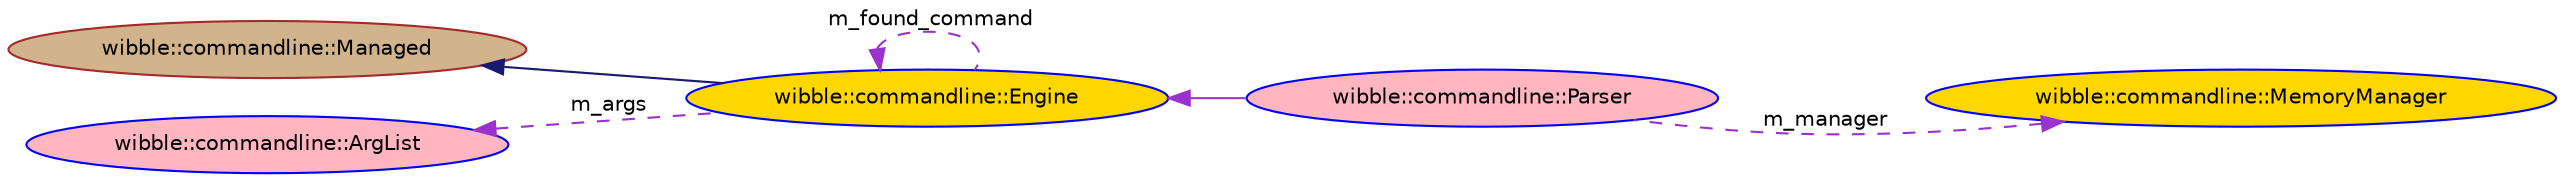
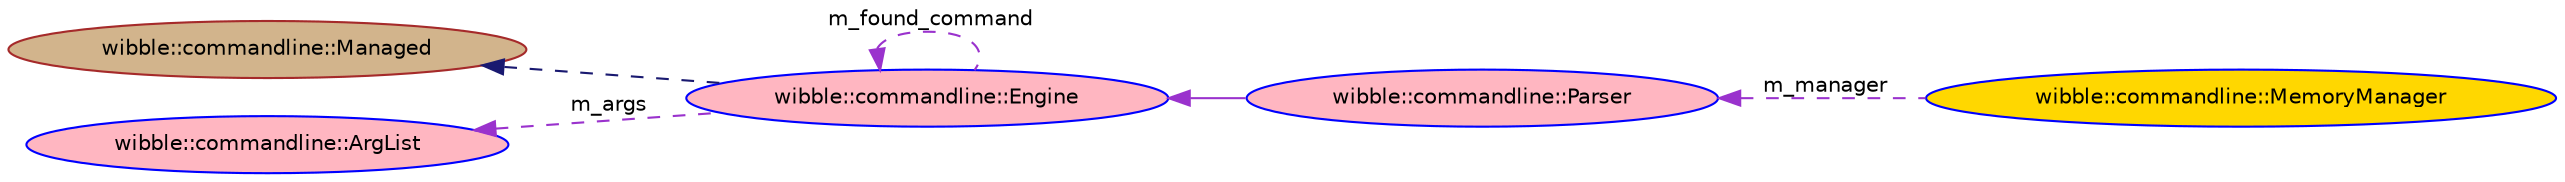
(614, 75) -> (614, 75)
(927, 98) -> (927, 98)
(1838, 134) -> (1833, 98)
